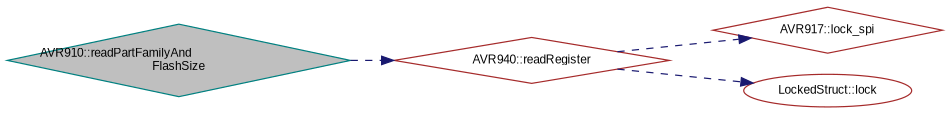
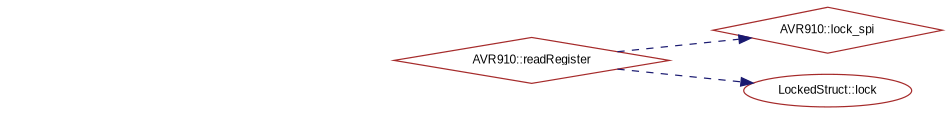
(828, 30) -> (828, 30)
(179, 60) -> none
(532, 60) -> (532, 60)
